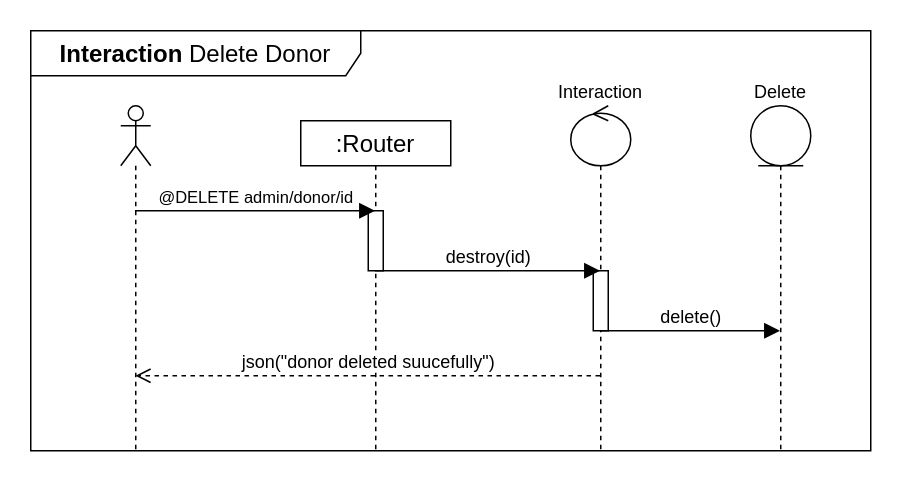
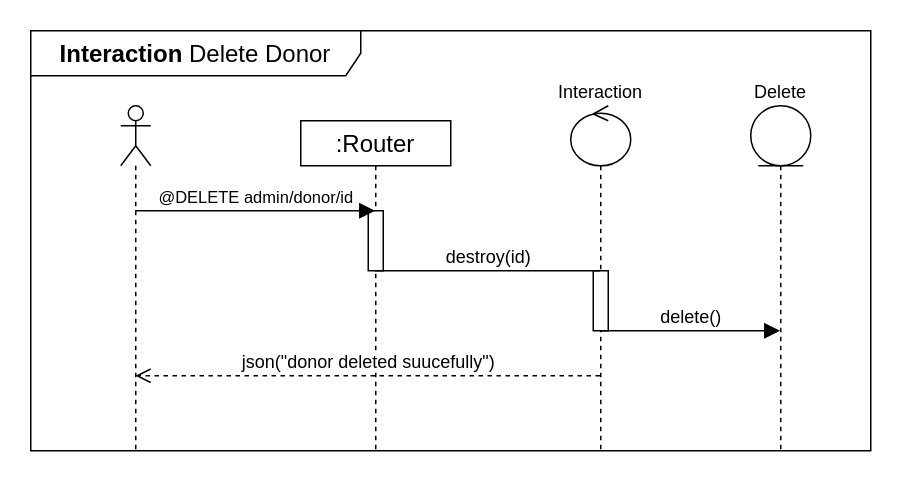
(583, 271) -> (590, 271)
